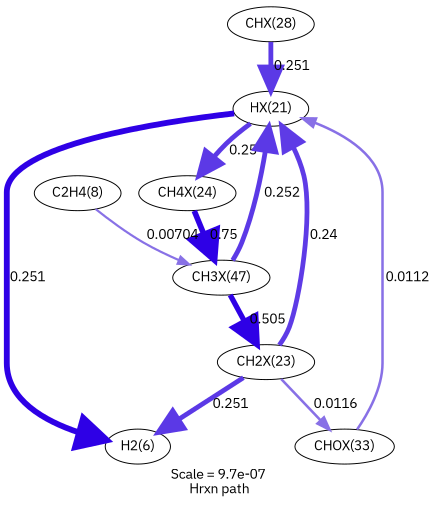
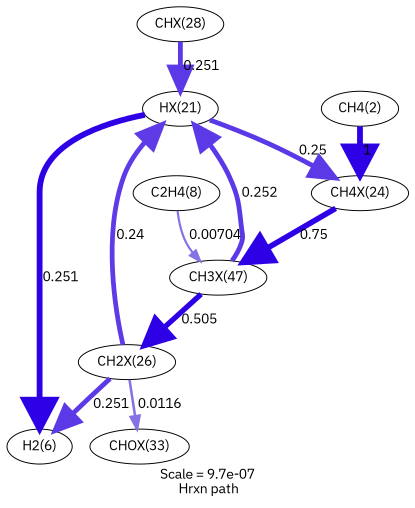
none -> (360, 109)
(383, 262) -> none
(266, 362) -> (127, 362)
